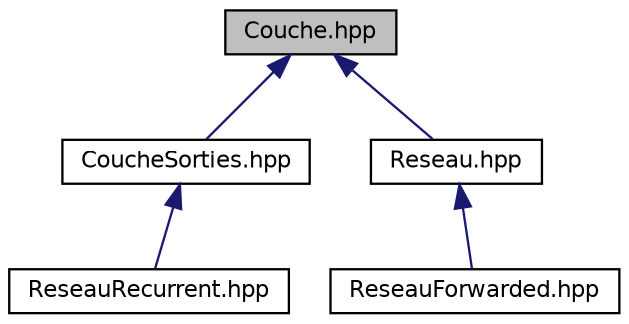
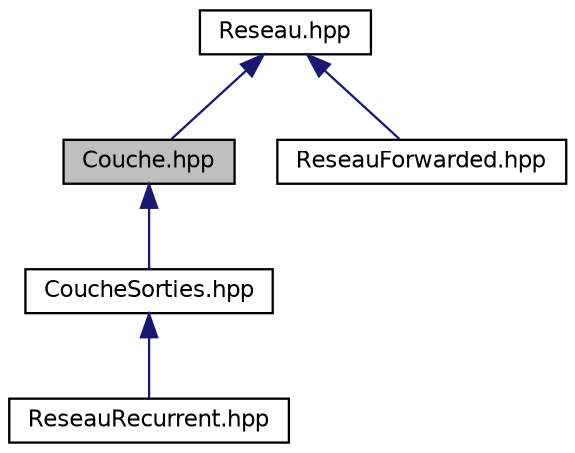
(393, 105) -> (209, 105)
